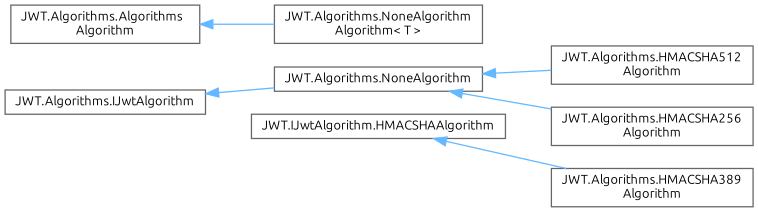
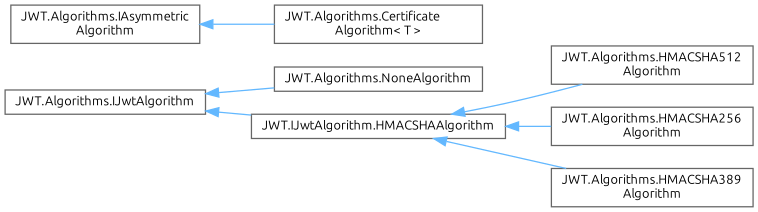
(105, 24) -> (105, 24)
(378, 24) -> (378, 24)
(523, 72) -> (524, 99)
(507, 101) -> (535, 126)
none -> (235, 114)
